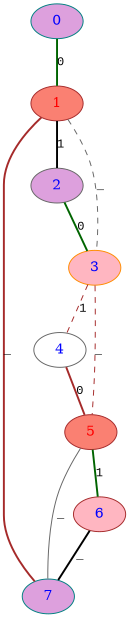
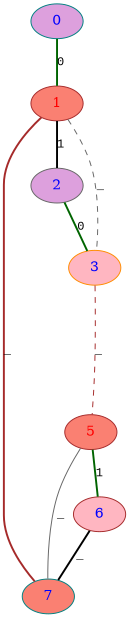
(60, 350) -> none
(48, 596) -> (48, 596)
